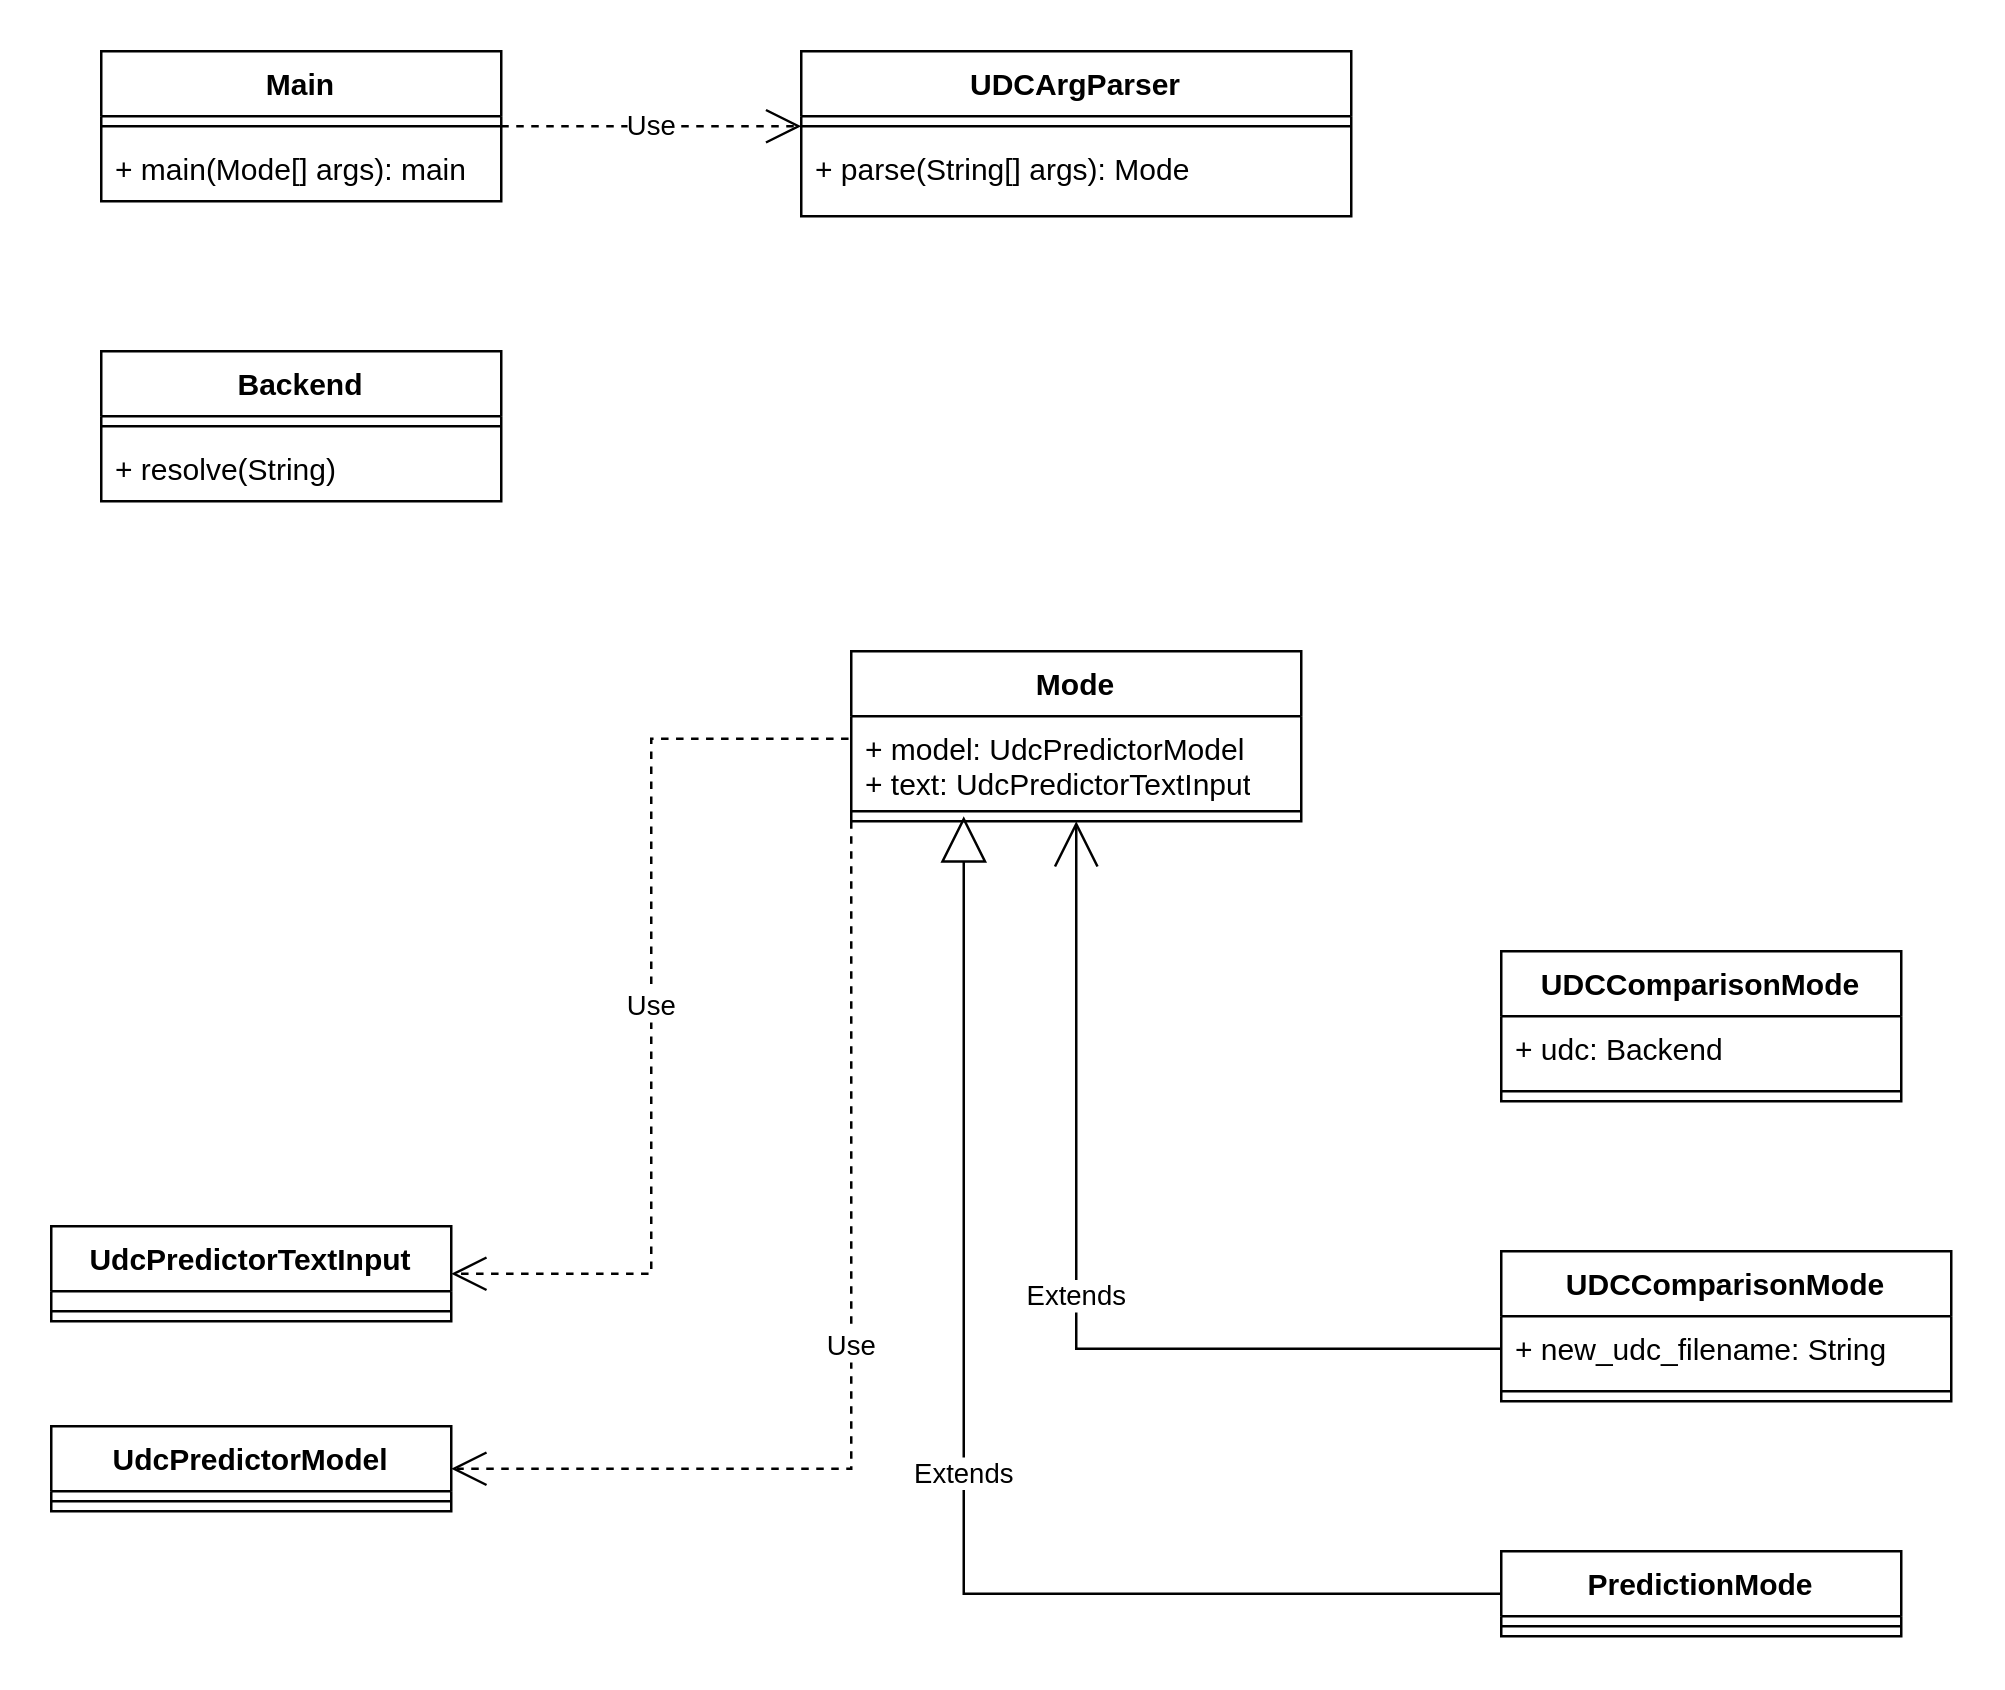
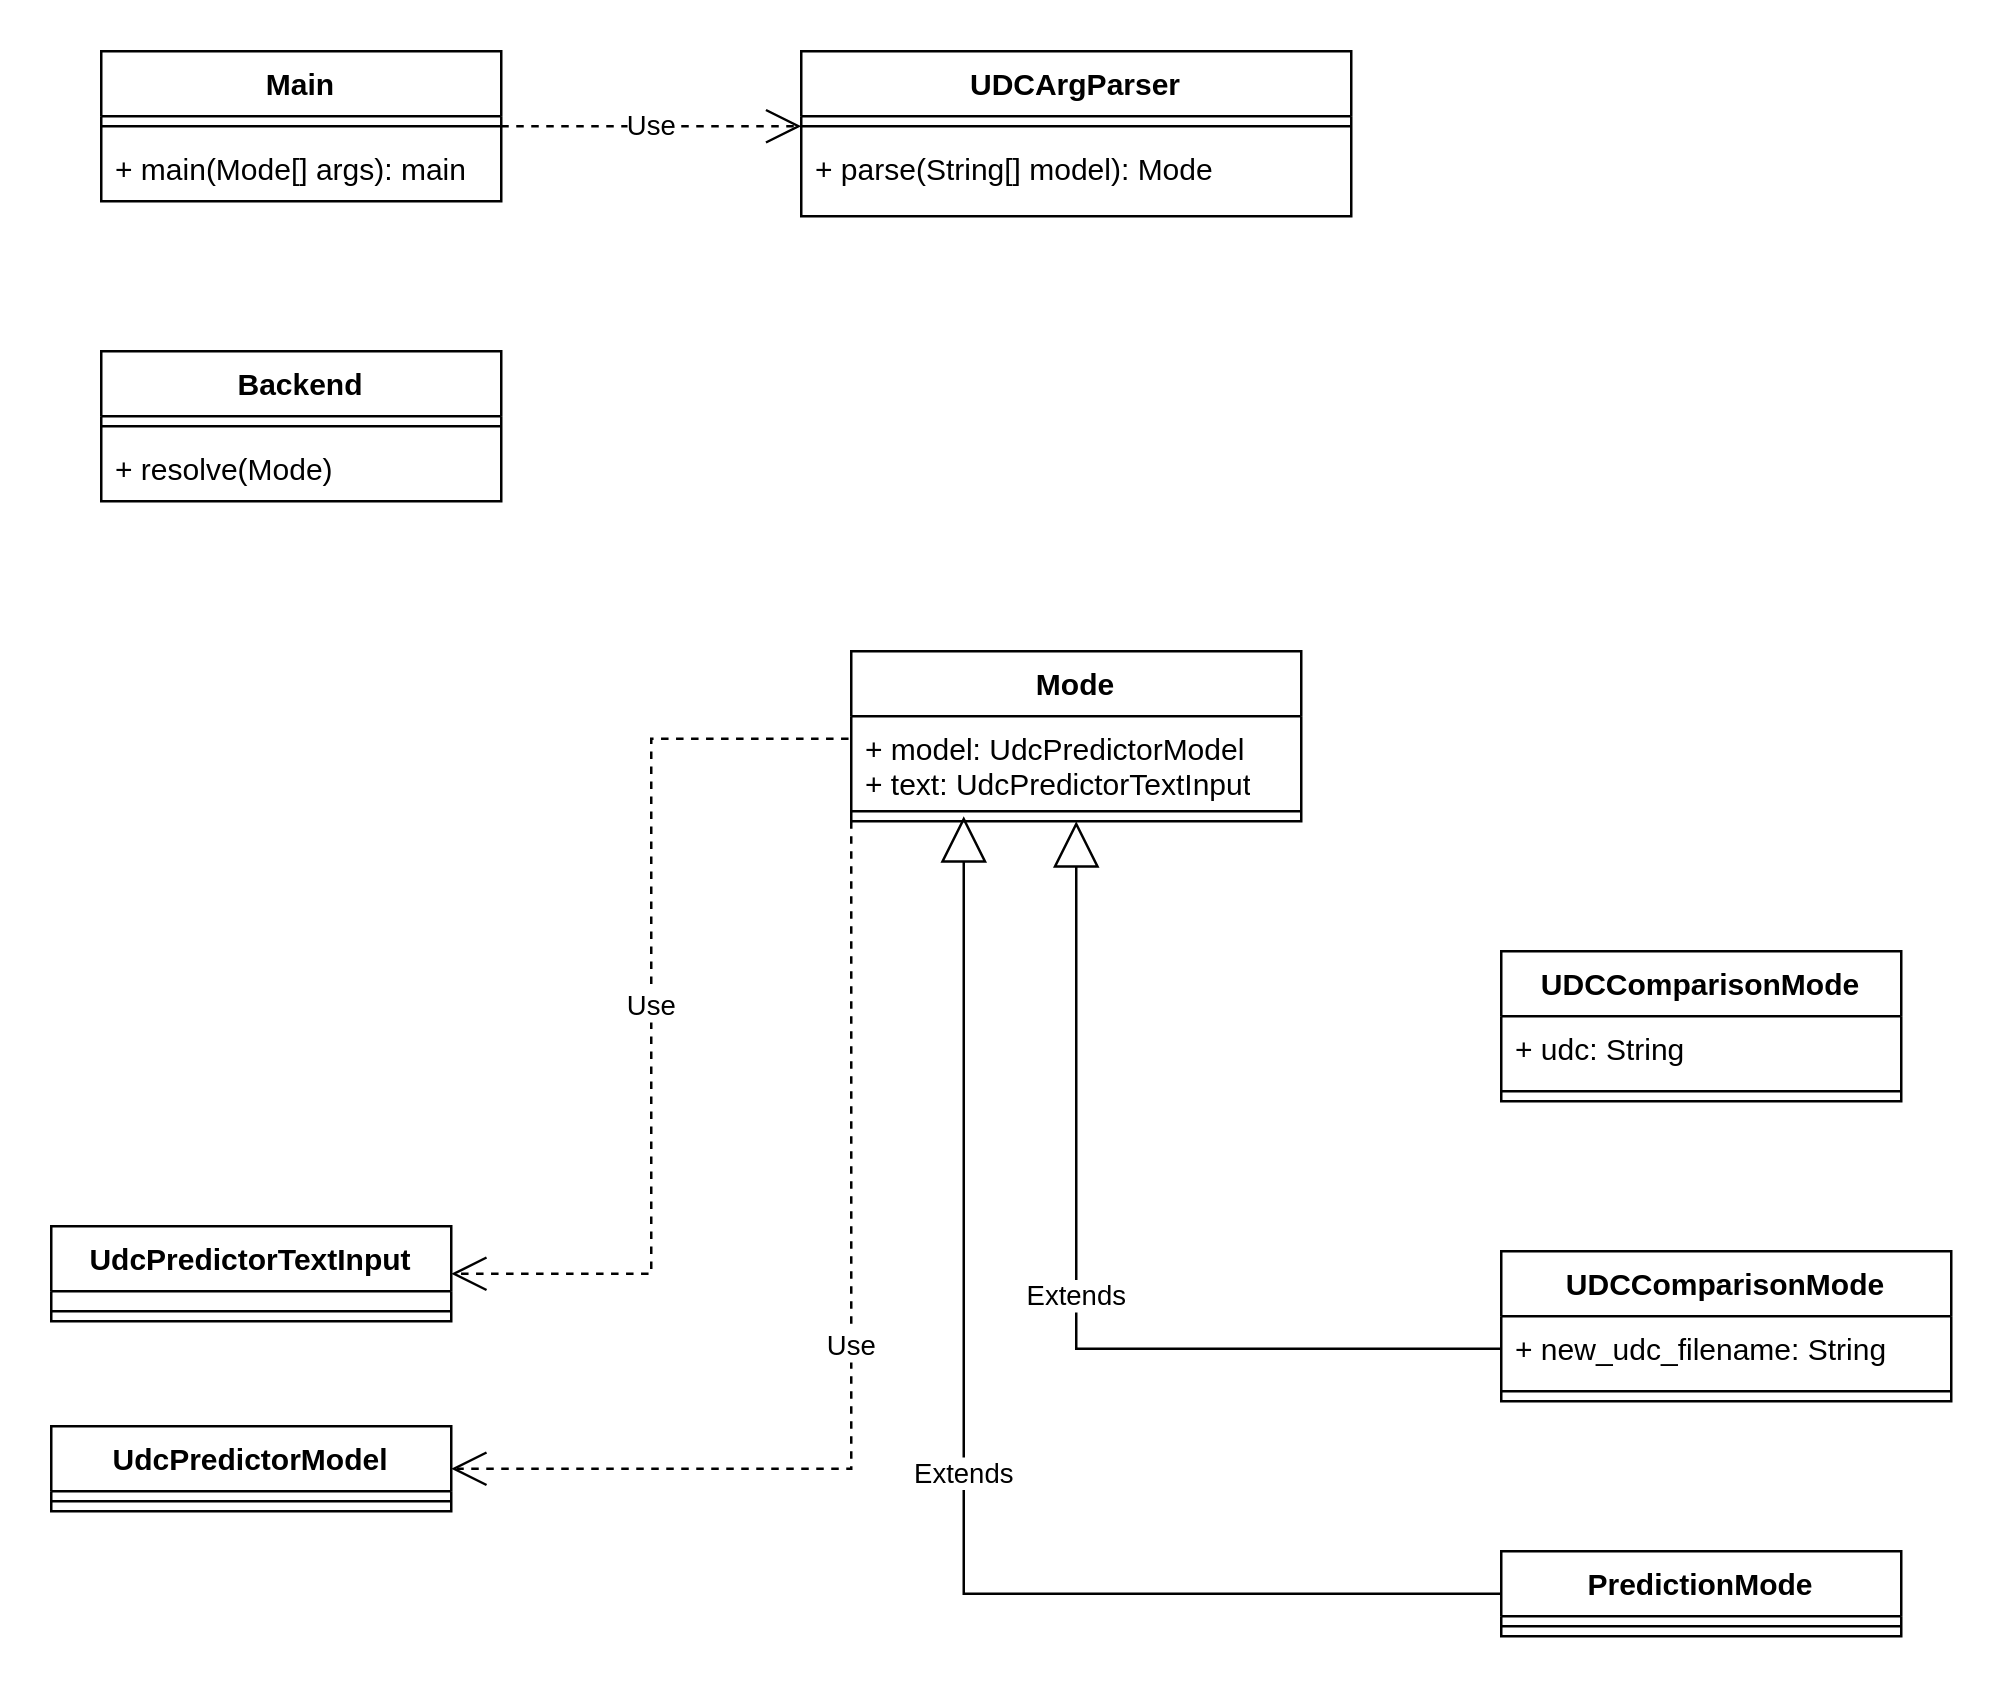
(1032, 172) -> (1036, 172)
(247, 472) -> (234, 472)
(1076, 848) -> (1076, 868)
(1622, 1052) -> (1610, 1052)
